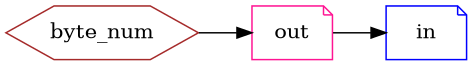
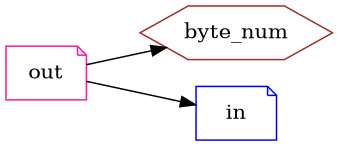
(218, 33) -> (119, 58)
